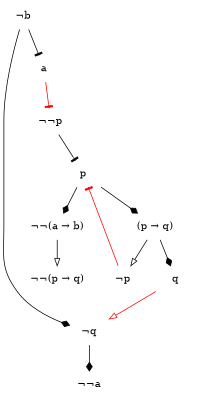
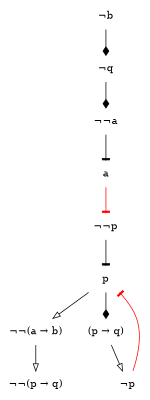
(33, 41) -> (106, 146)
(72, 196) -> (74, 303)
(176, 279) -> none
